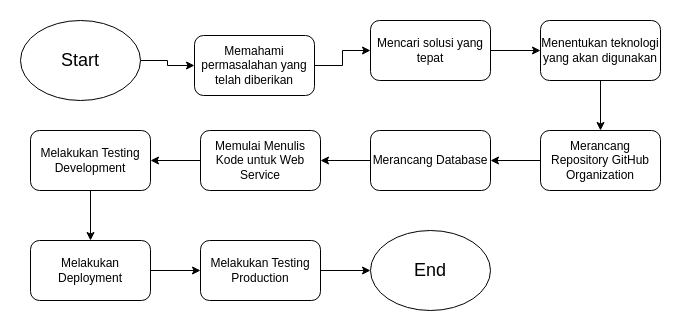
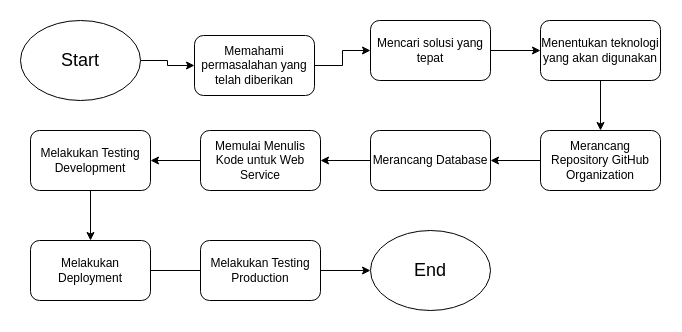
(192, 271) -> (195, 271)
